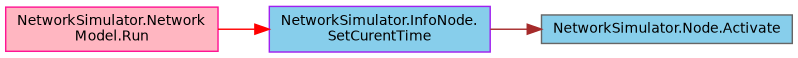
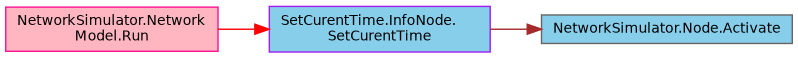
(380, 29) -> (380, 29)
